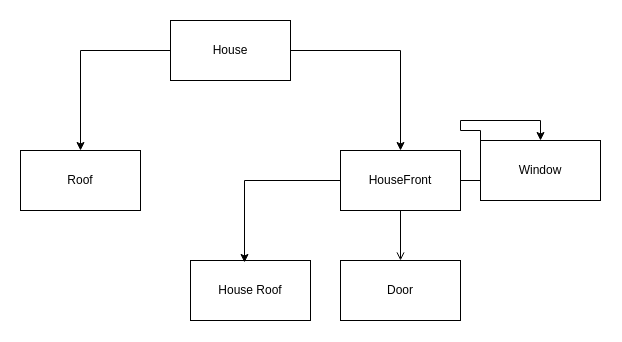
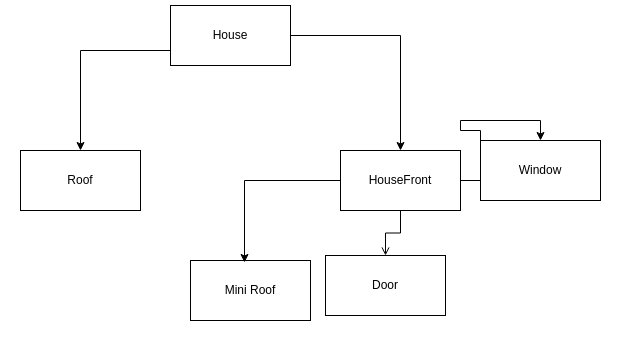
(231, 51) -> (231, 36)
(251, 291) -> (251, 291)
(401, 291) -> (386, 286)
